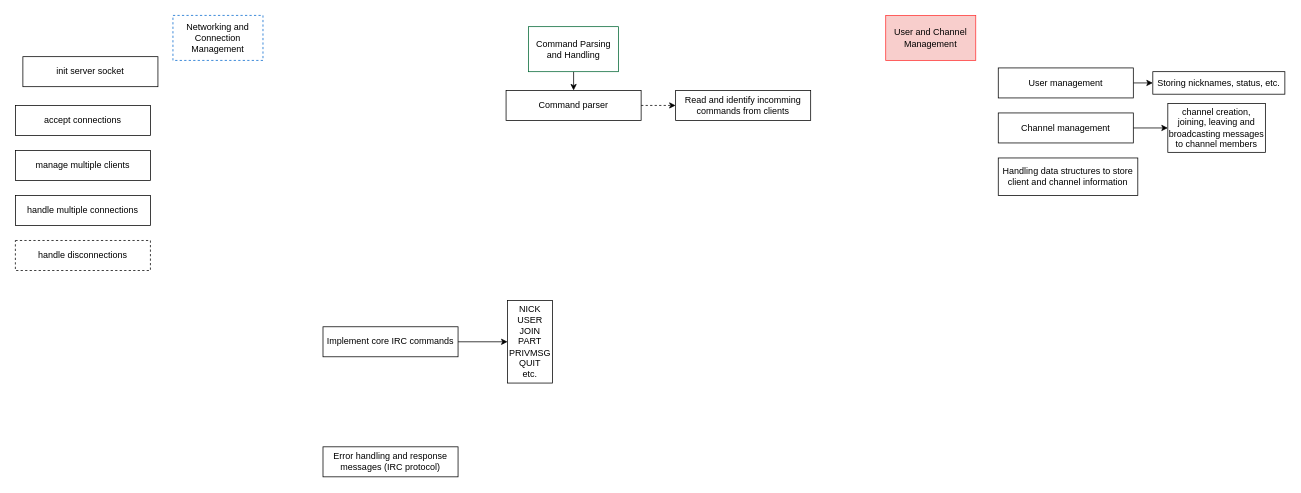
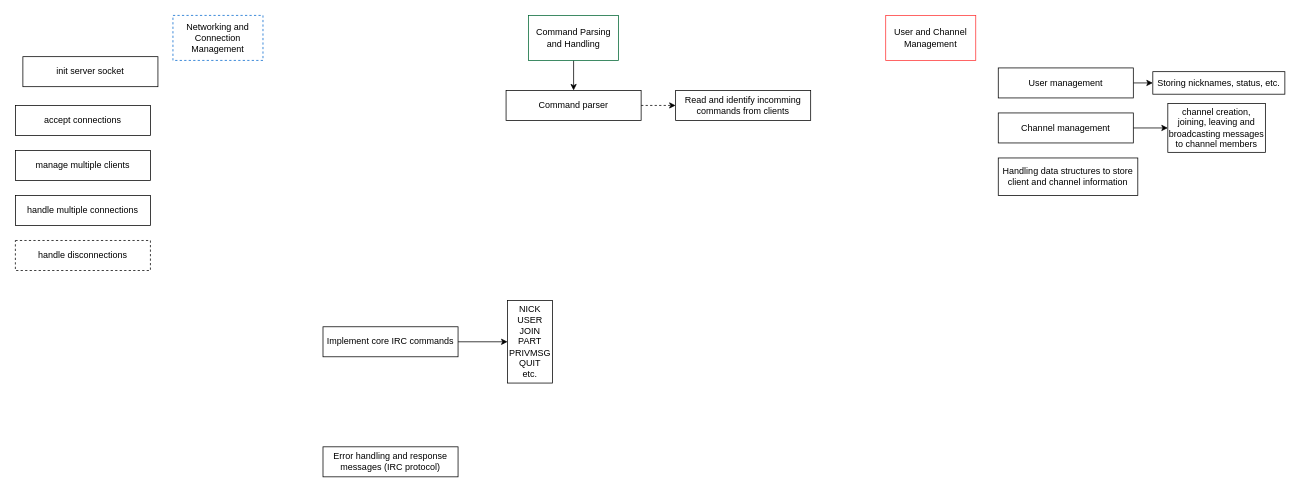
(930, 38) -> (930, 38)
(573, 49) -> (573, 38)
